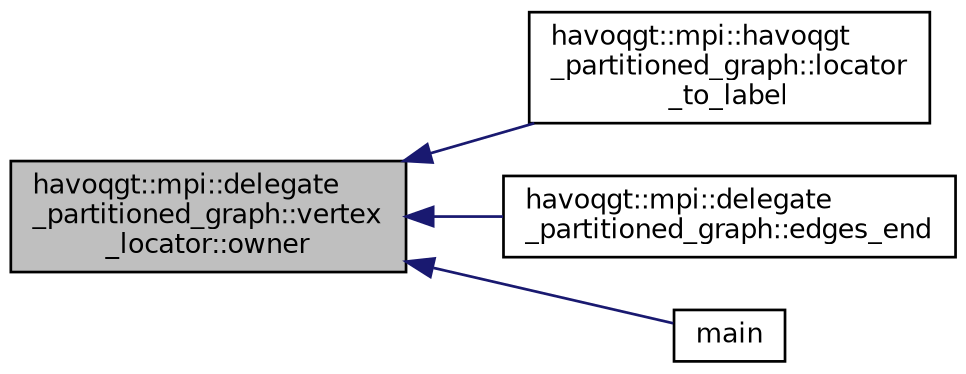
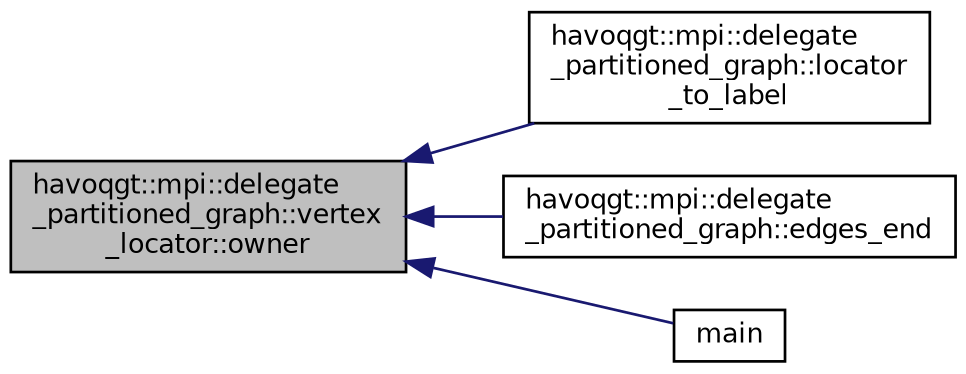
(730, 68) -> (730, 68)
